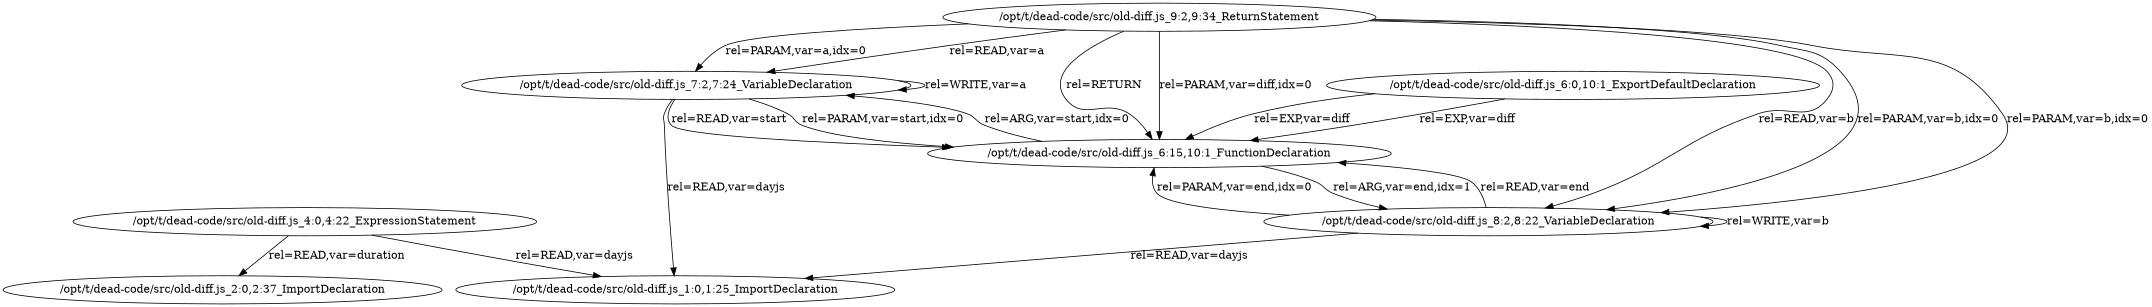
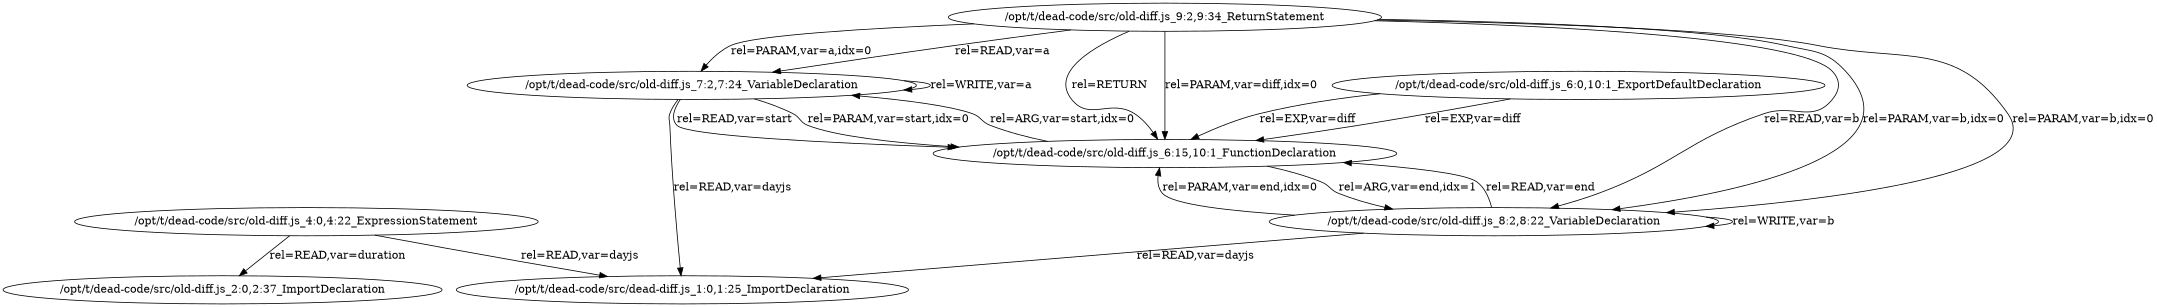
(675, 290) -> (682, 290)
